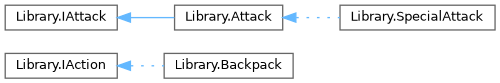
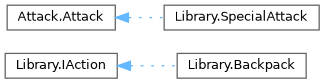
(61, 18) -> none
(229, 18) -> (61, 18)
